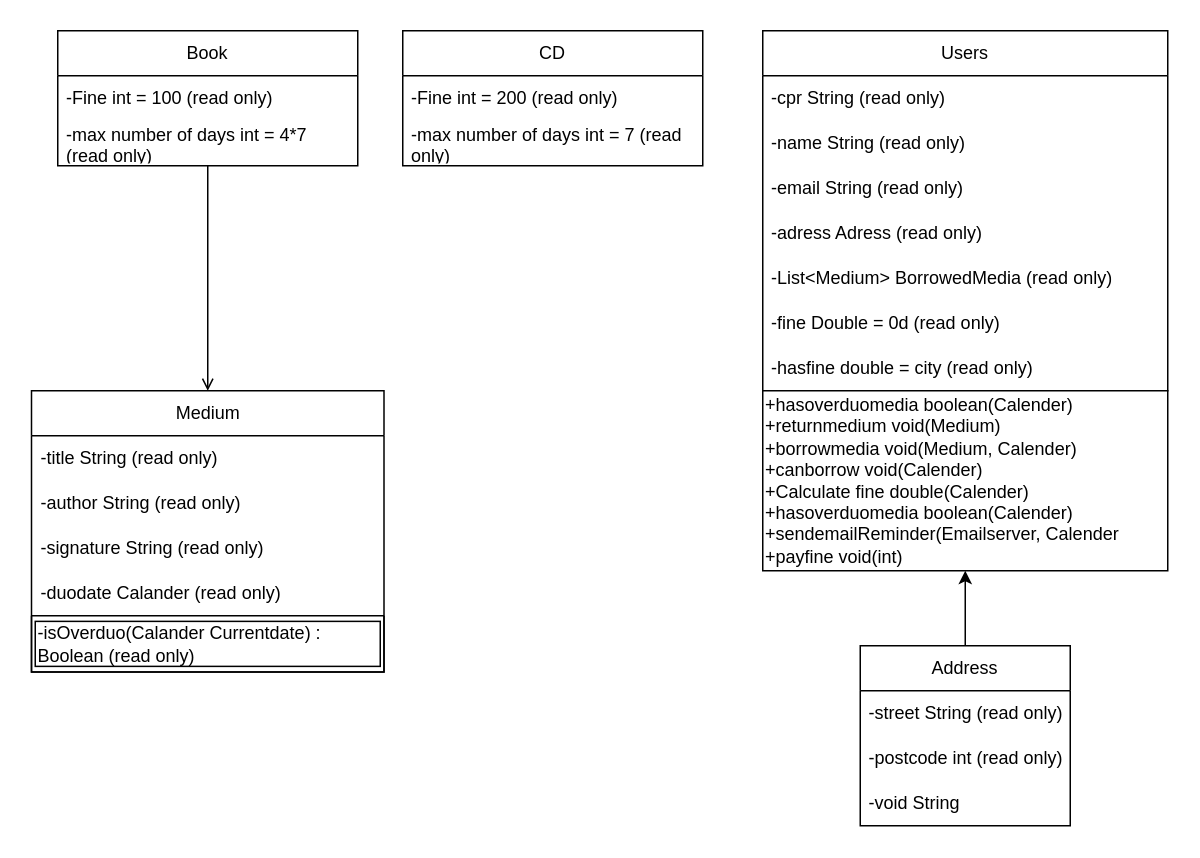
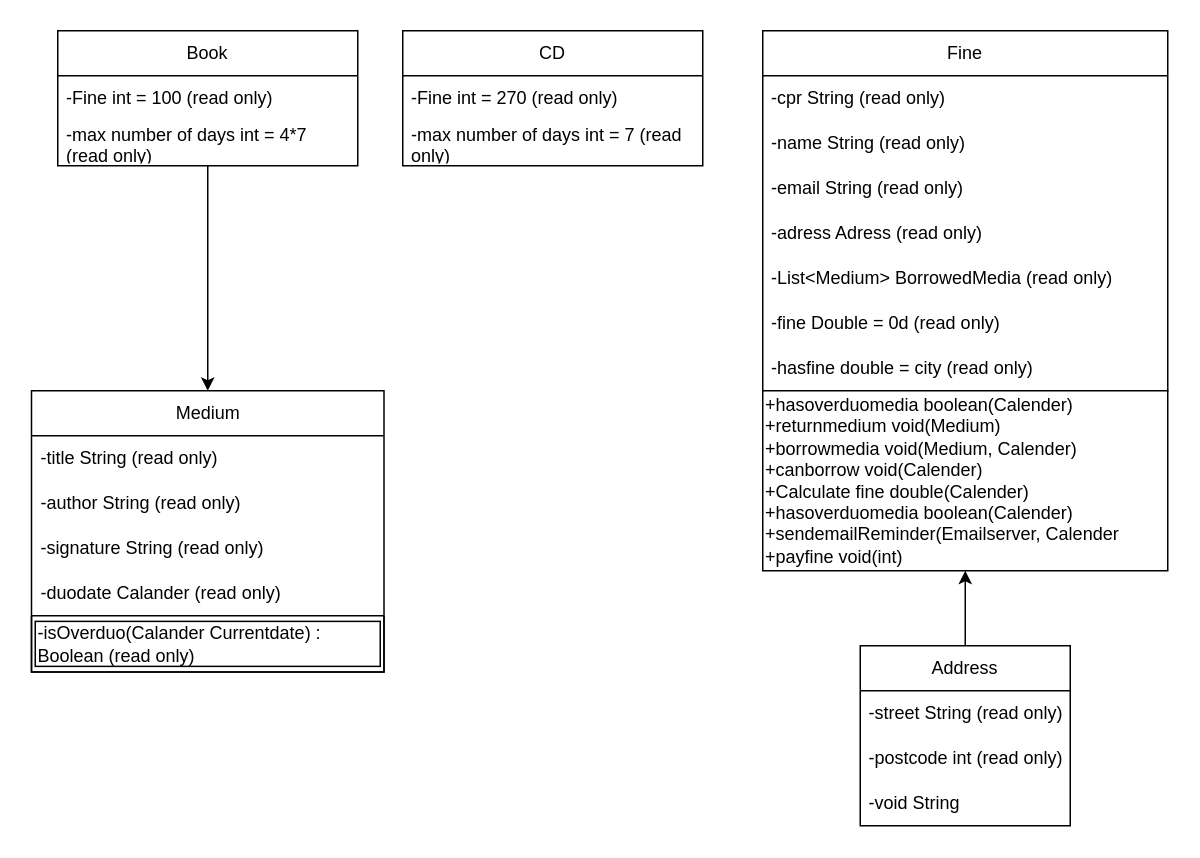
(965, 53) -> (965, 53)
(529, 98) -> (529, 98)
(208, 381) -> (208, 379)
